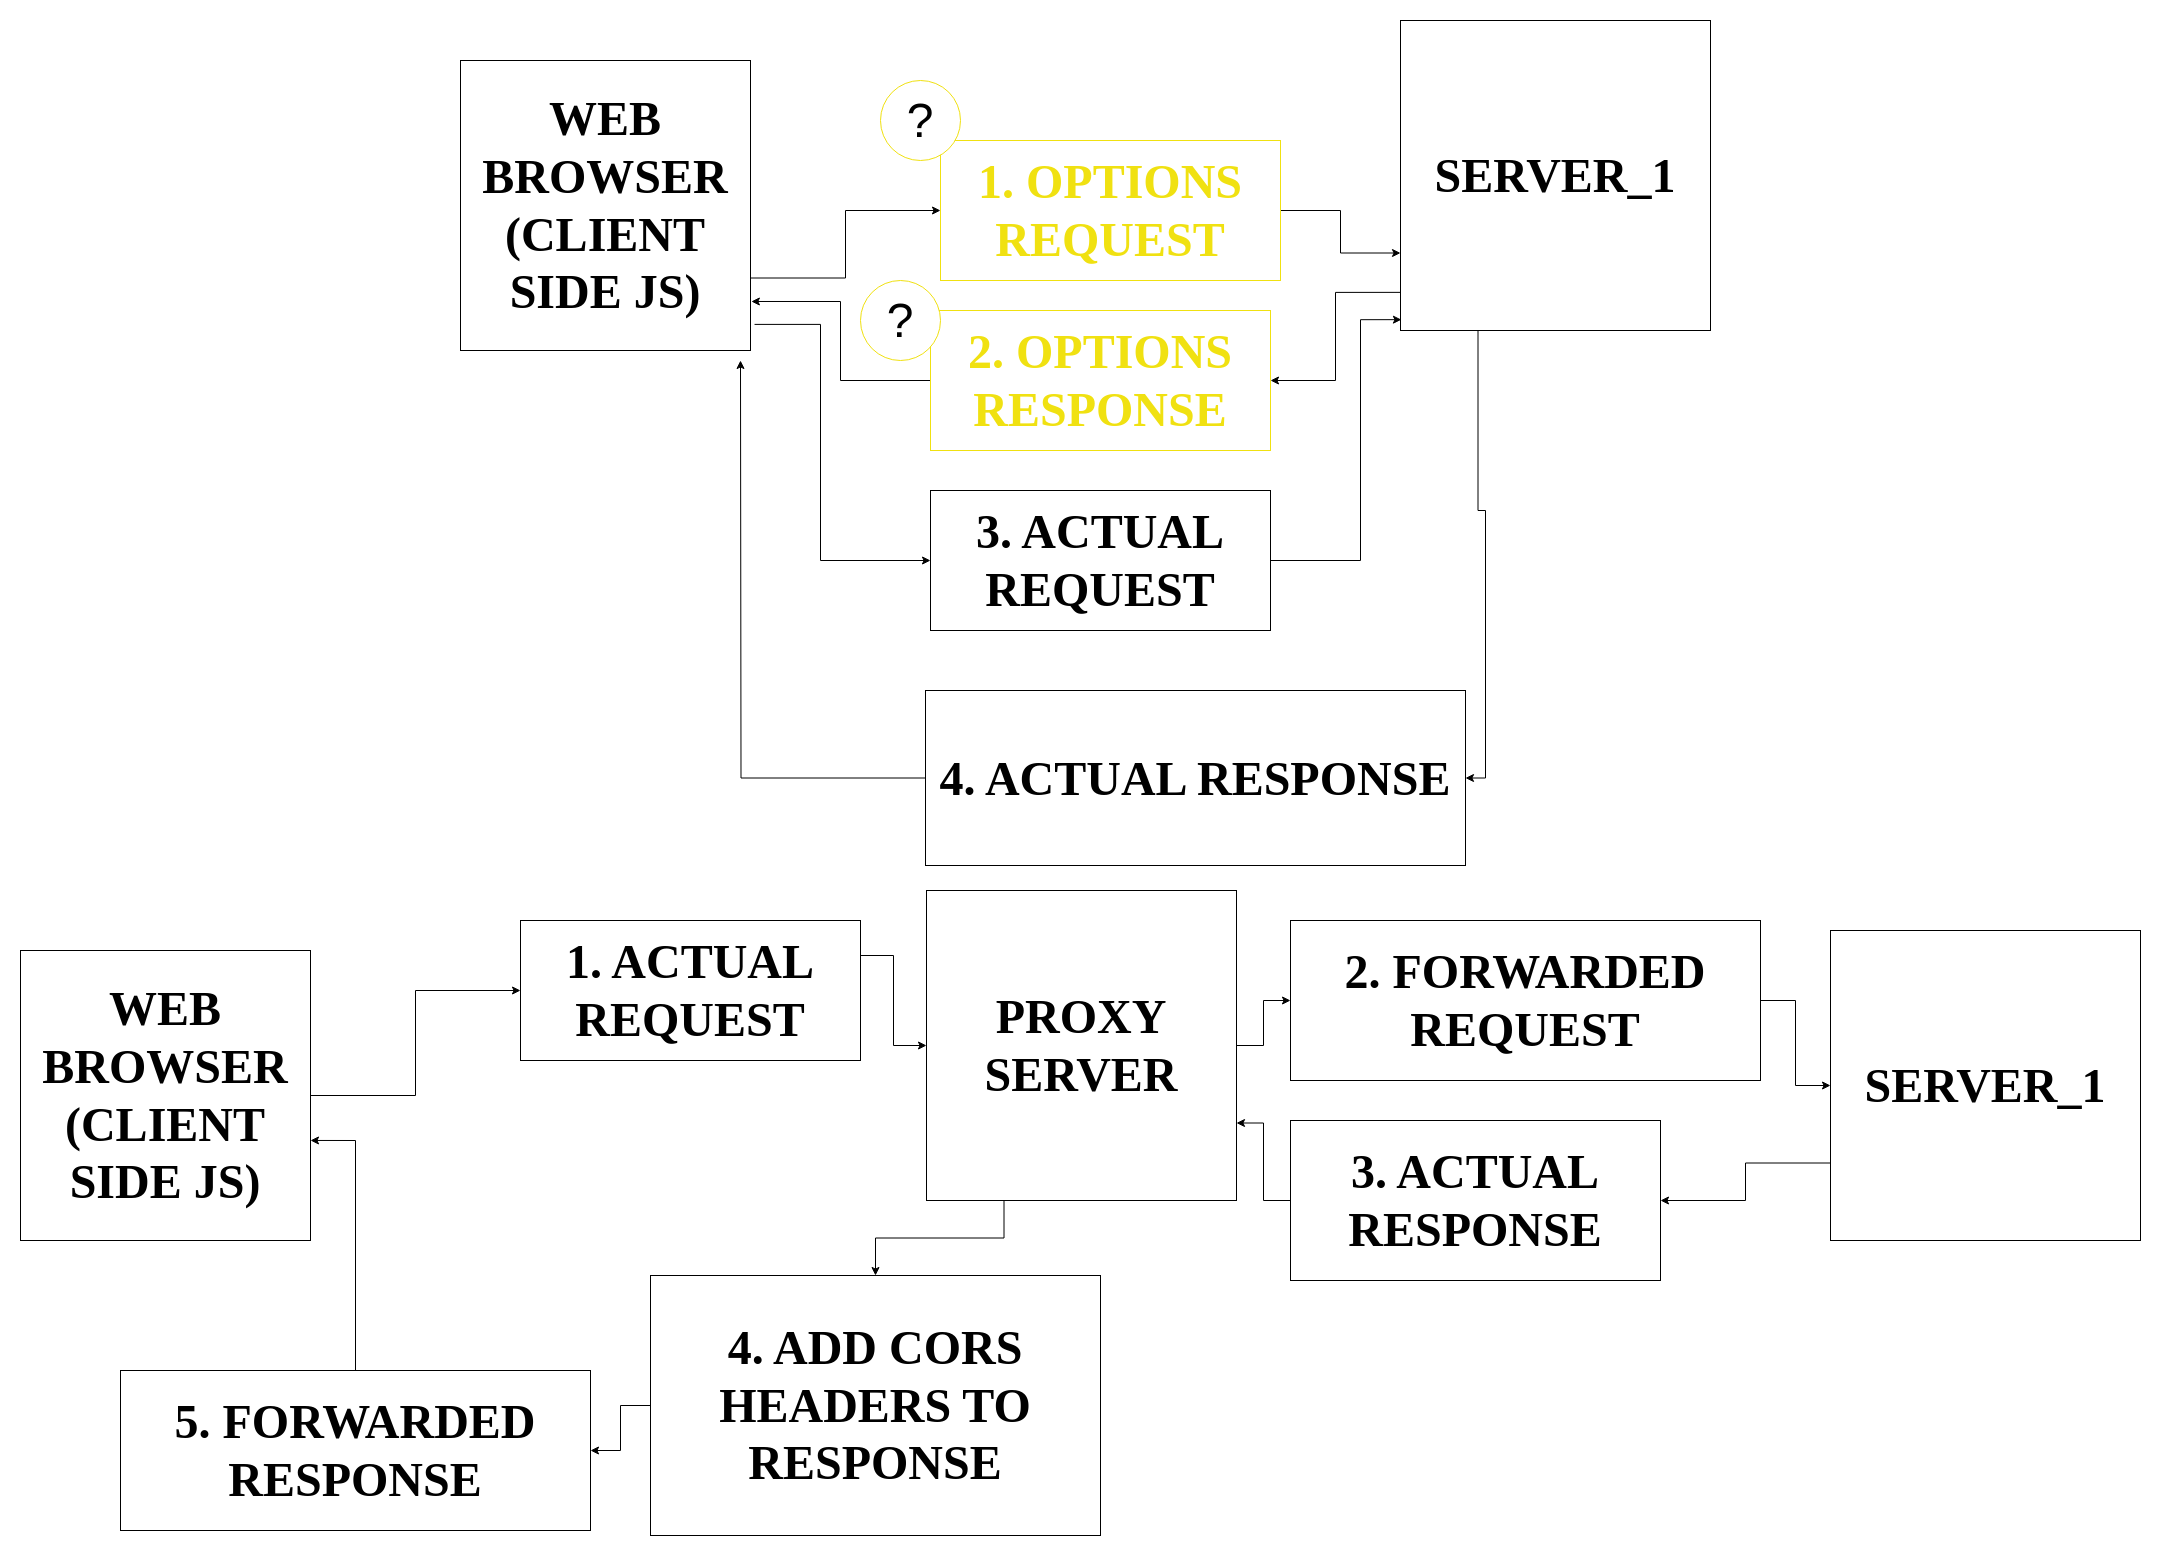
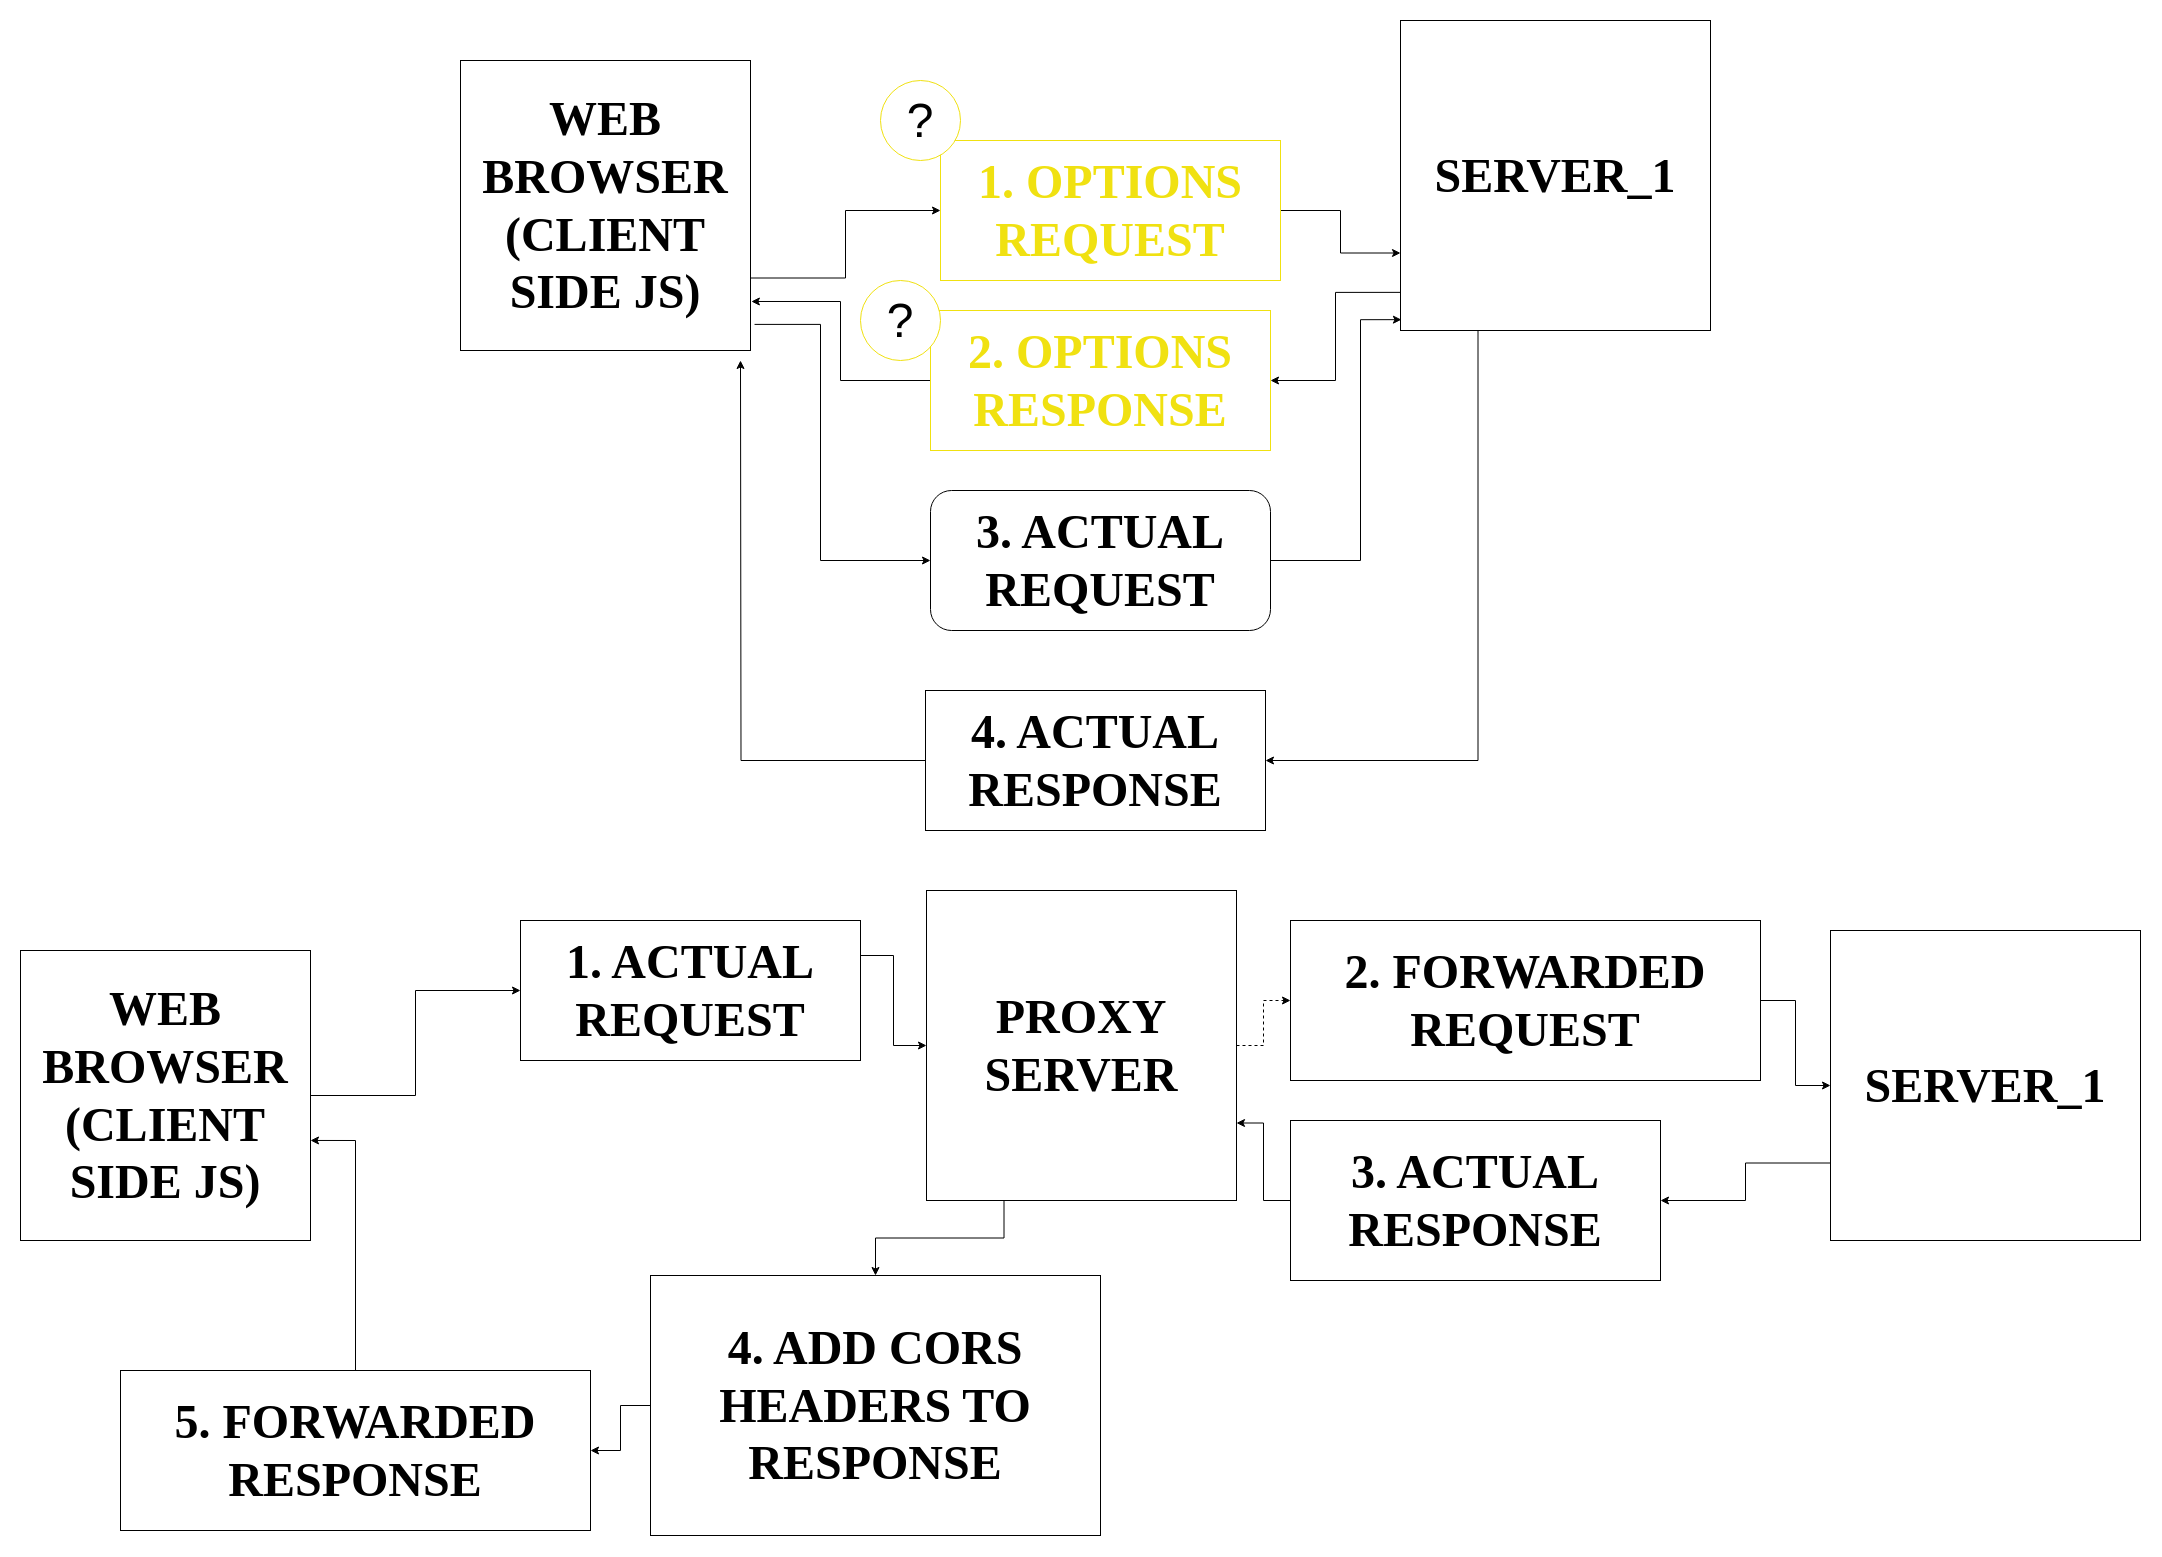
(1101, 561) -> (1101, 561)
(1196, 778) -> (1096, 761)
(1264, 1027) -> (1264, 1027)
